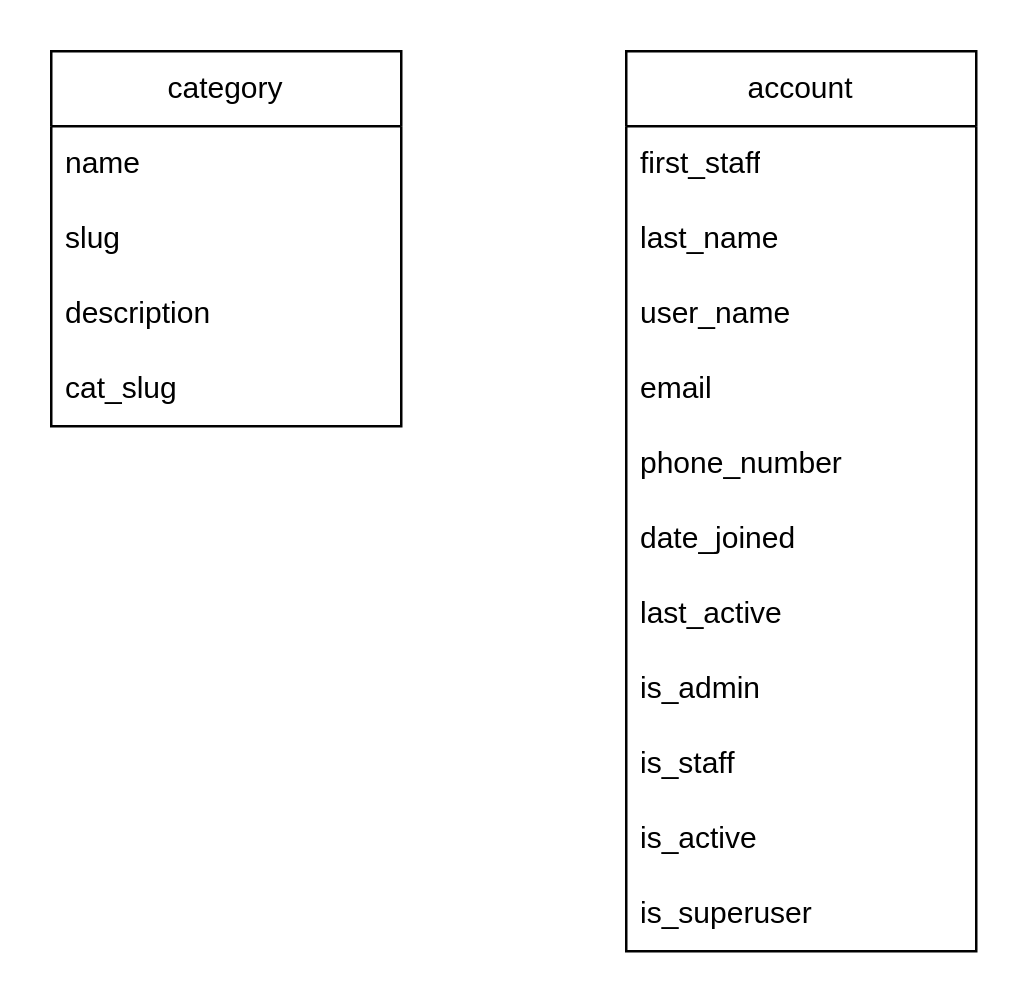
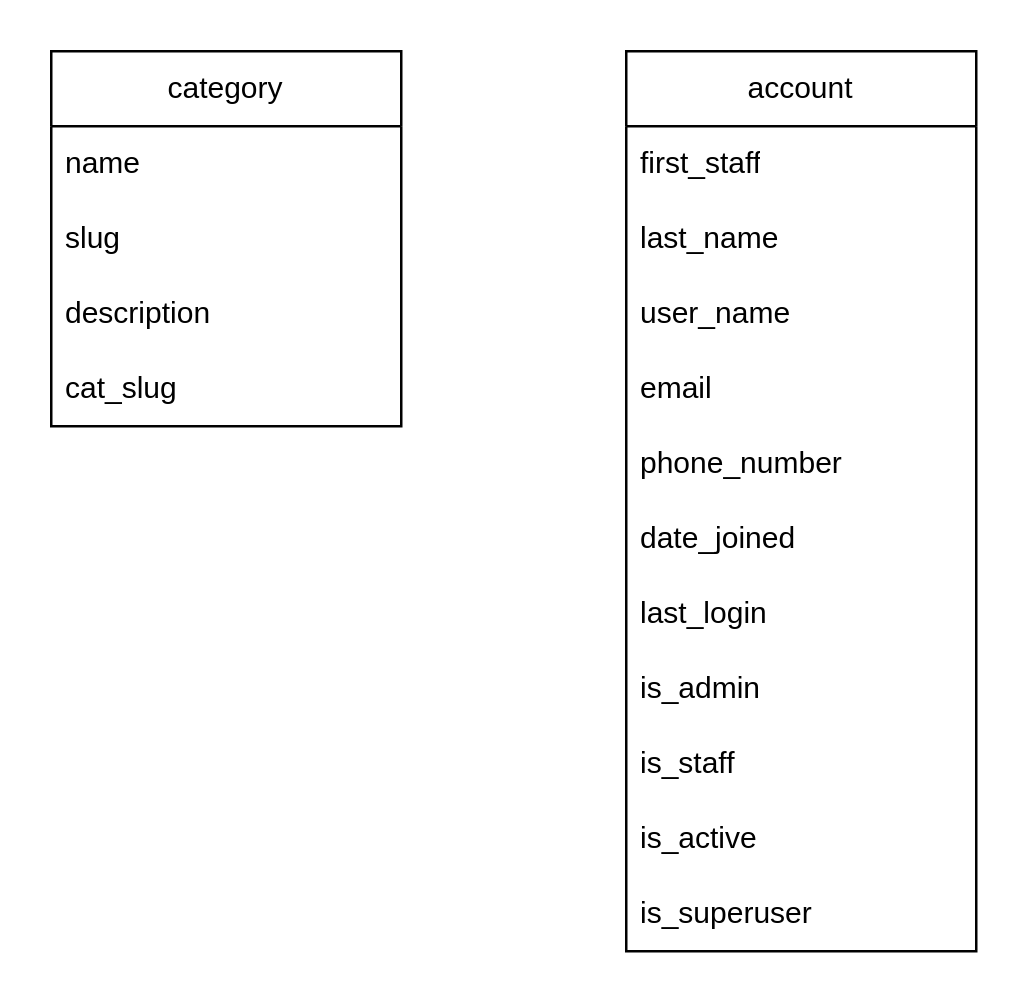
(726, 614) -> (714, 614)
